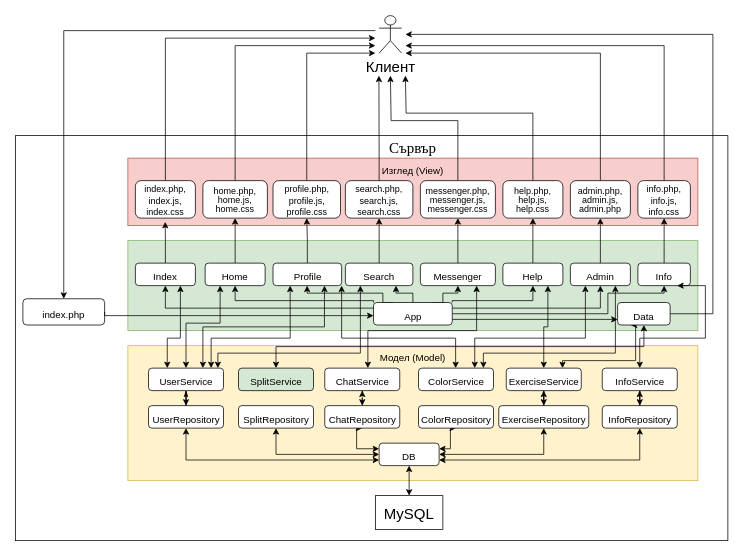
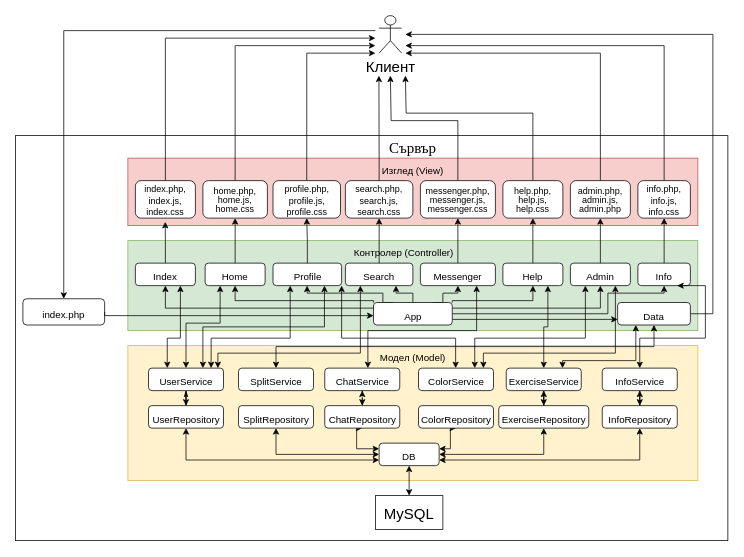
none -> (404, 252)
(644, 314) -> (654, 314)
(276, 379) -> (276, 379)
